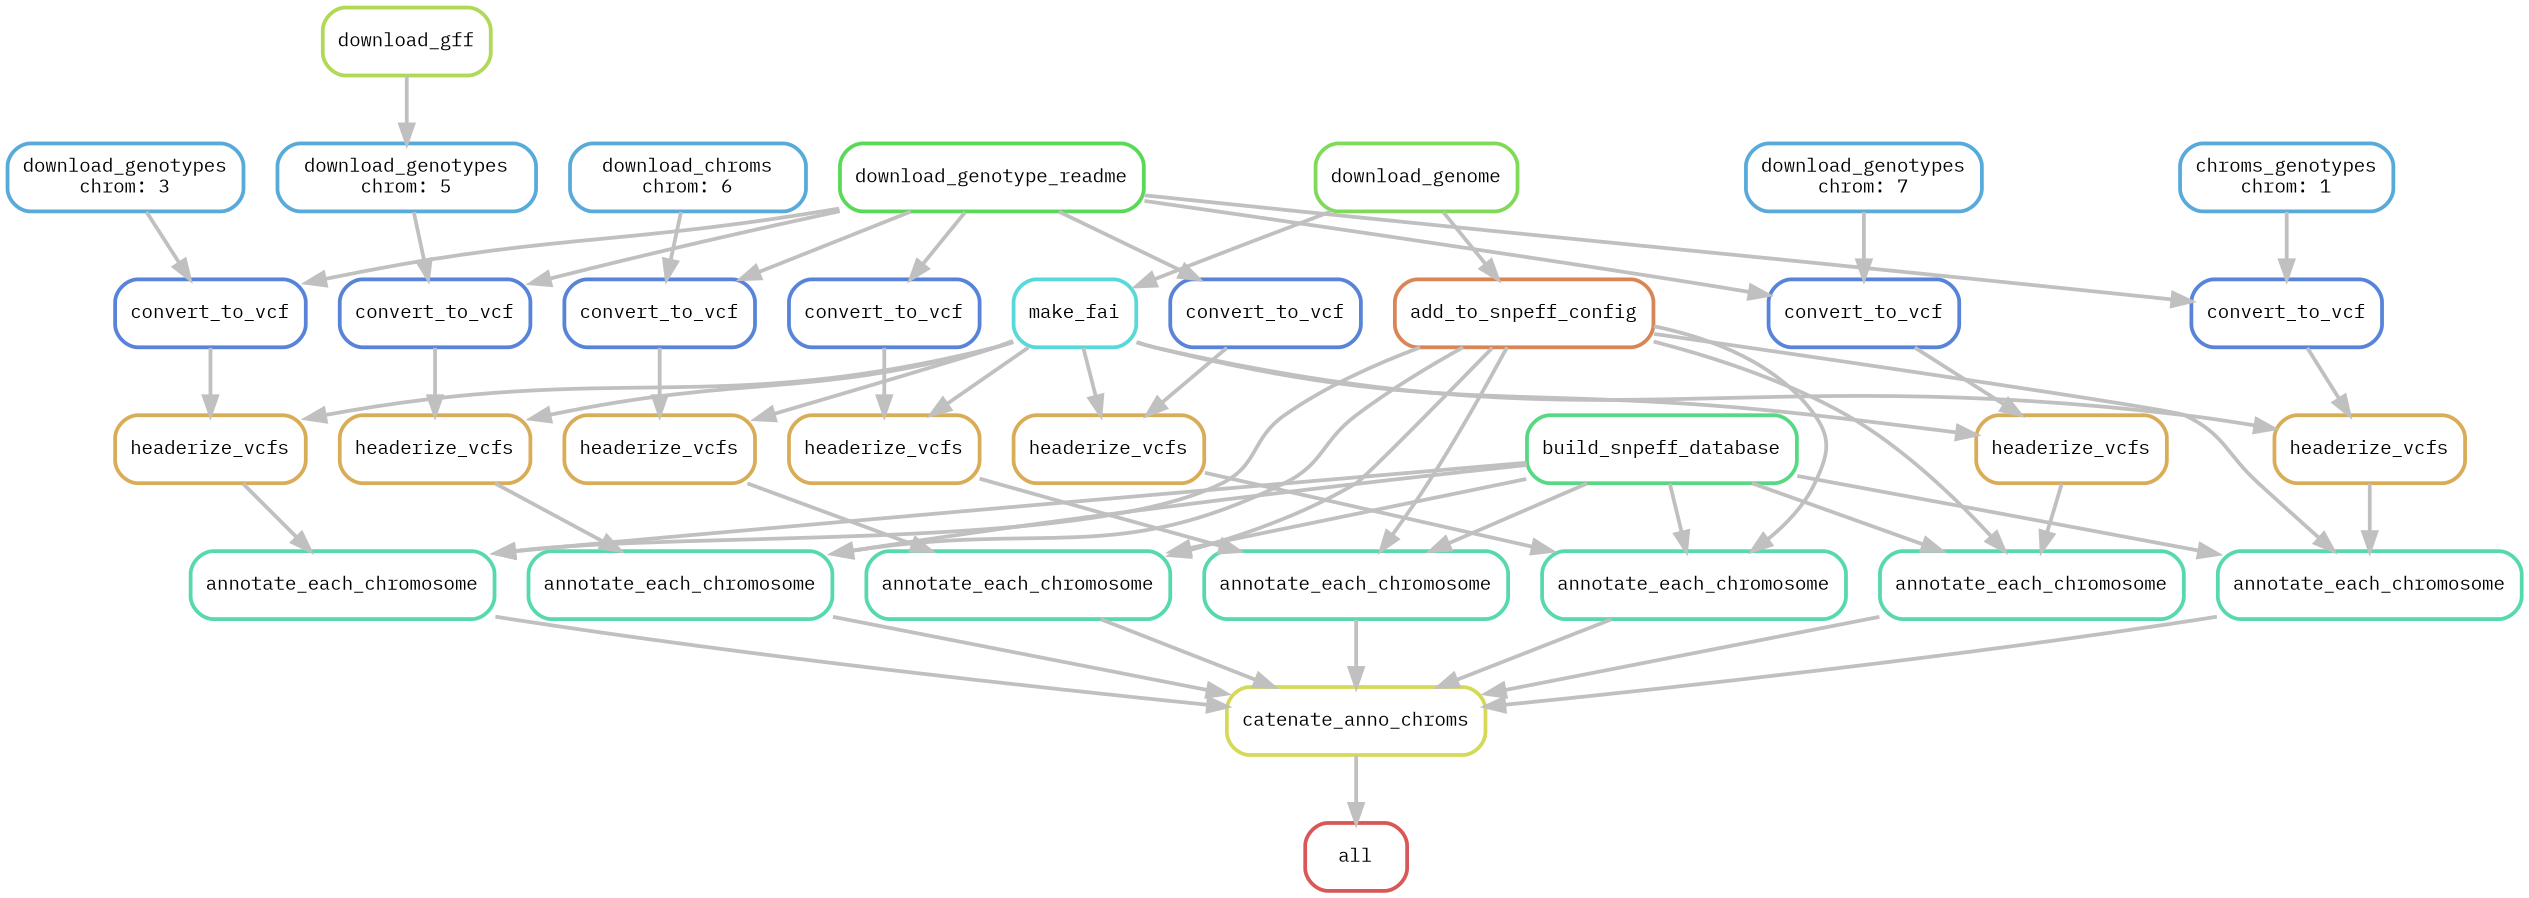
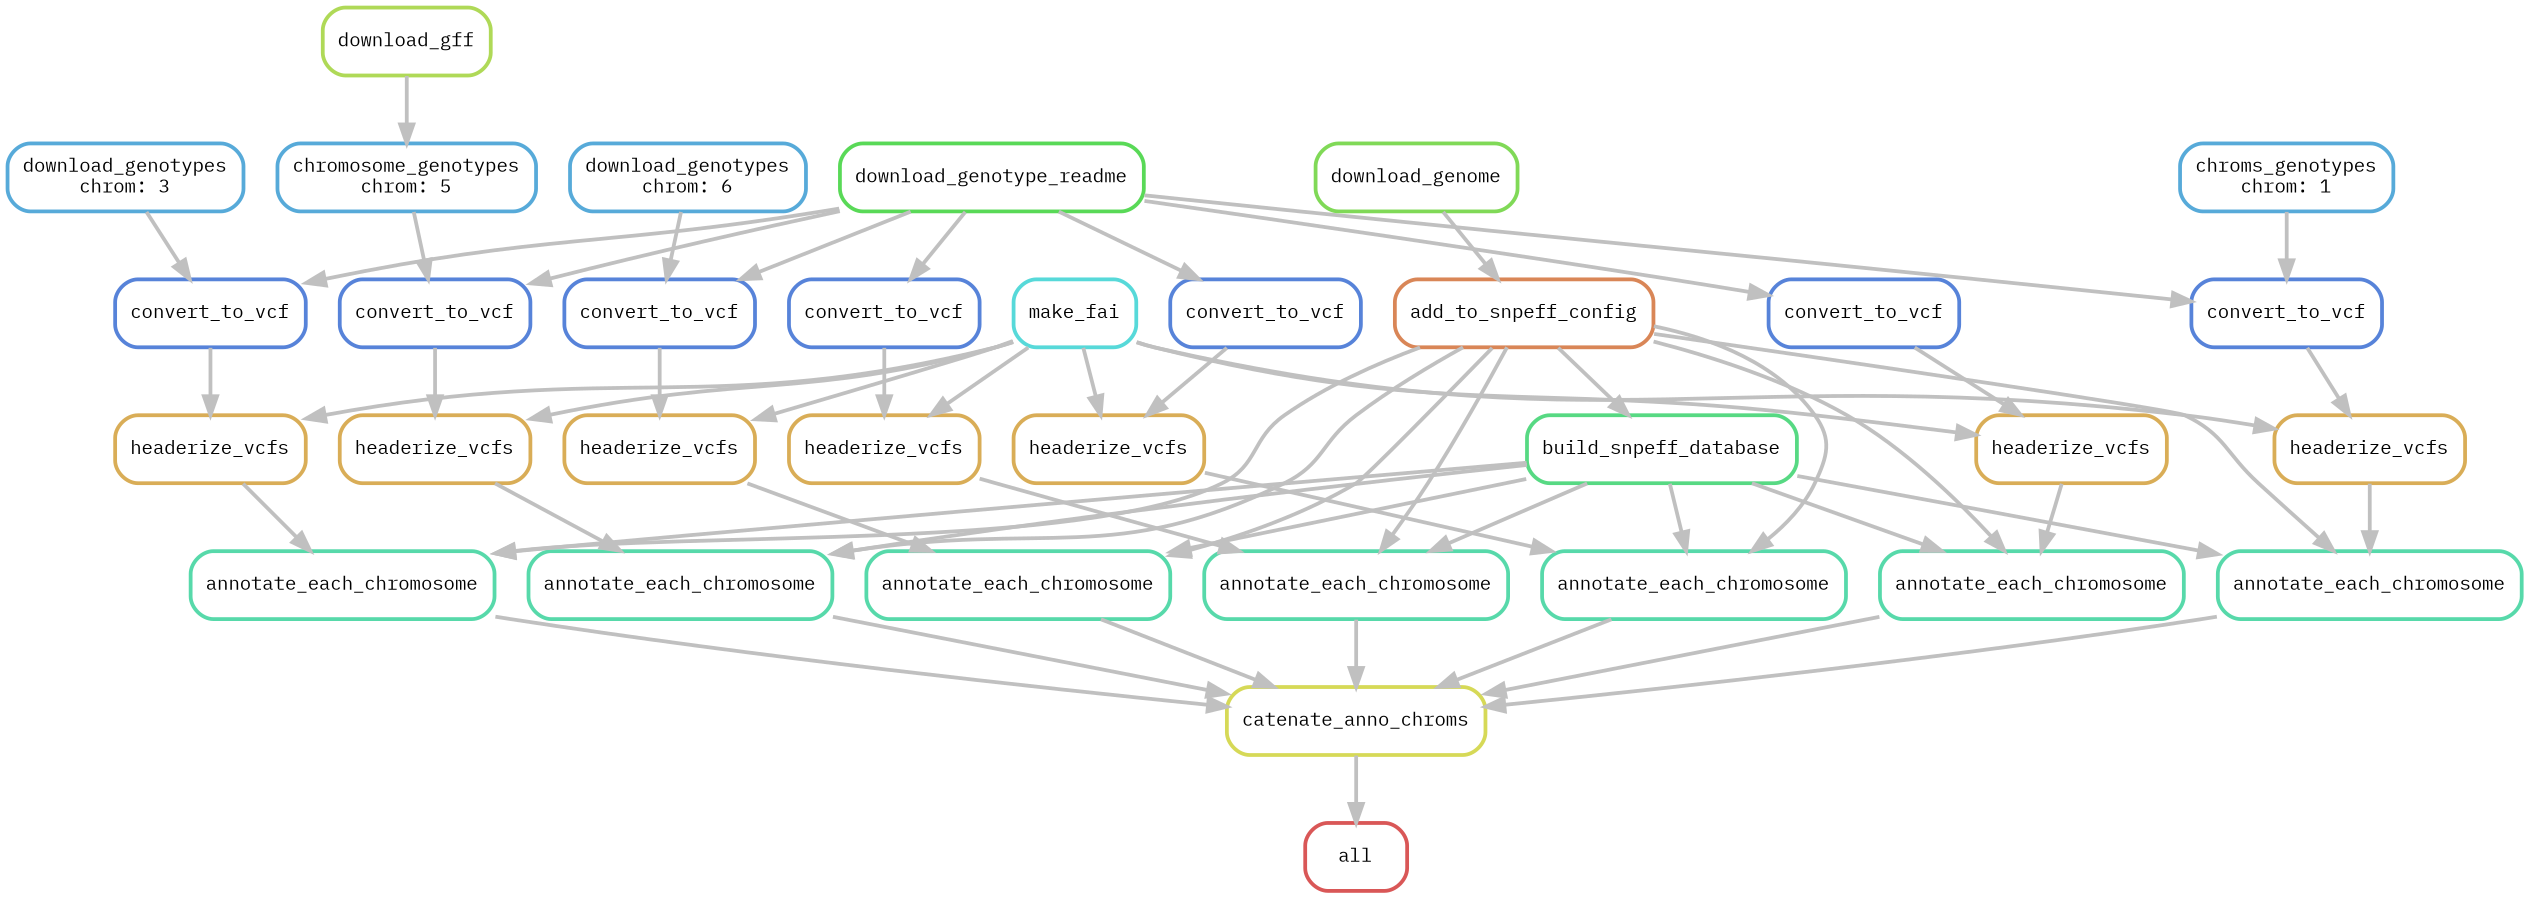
(407, 177) -> (407, 177)
(688, 177) -> (688, 177)
(1864, 177) -> none
(1242, 245) -> none
none -> (1586, 375)
